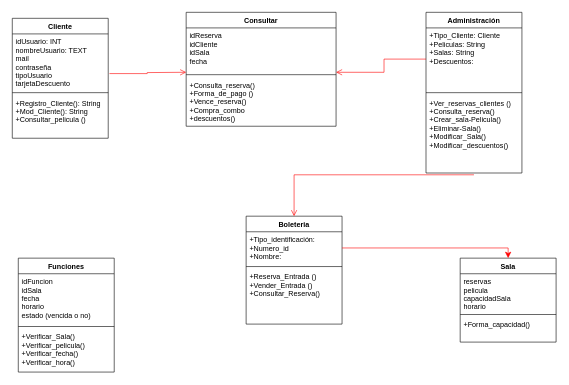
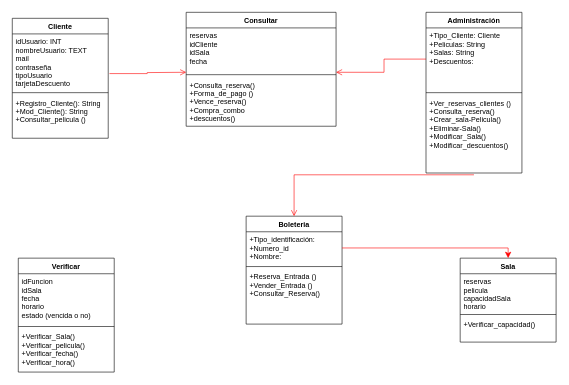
(207, 36) -> (206, 36)
(66, 266) -> (66, 266)
(499, 325) -> (505, 325)
